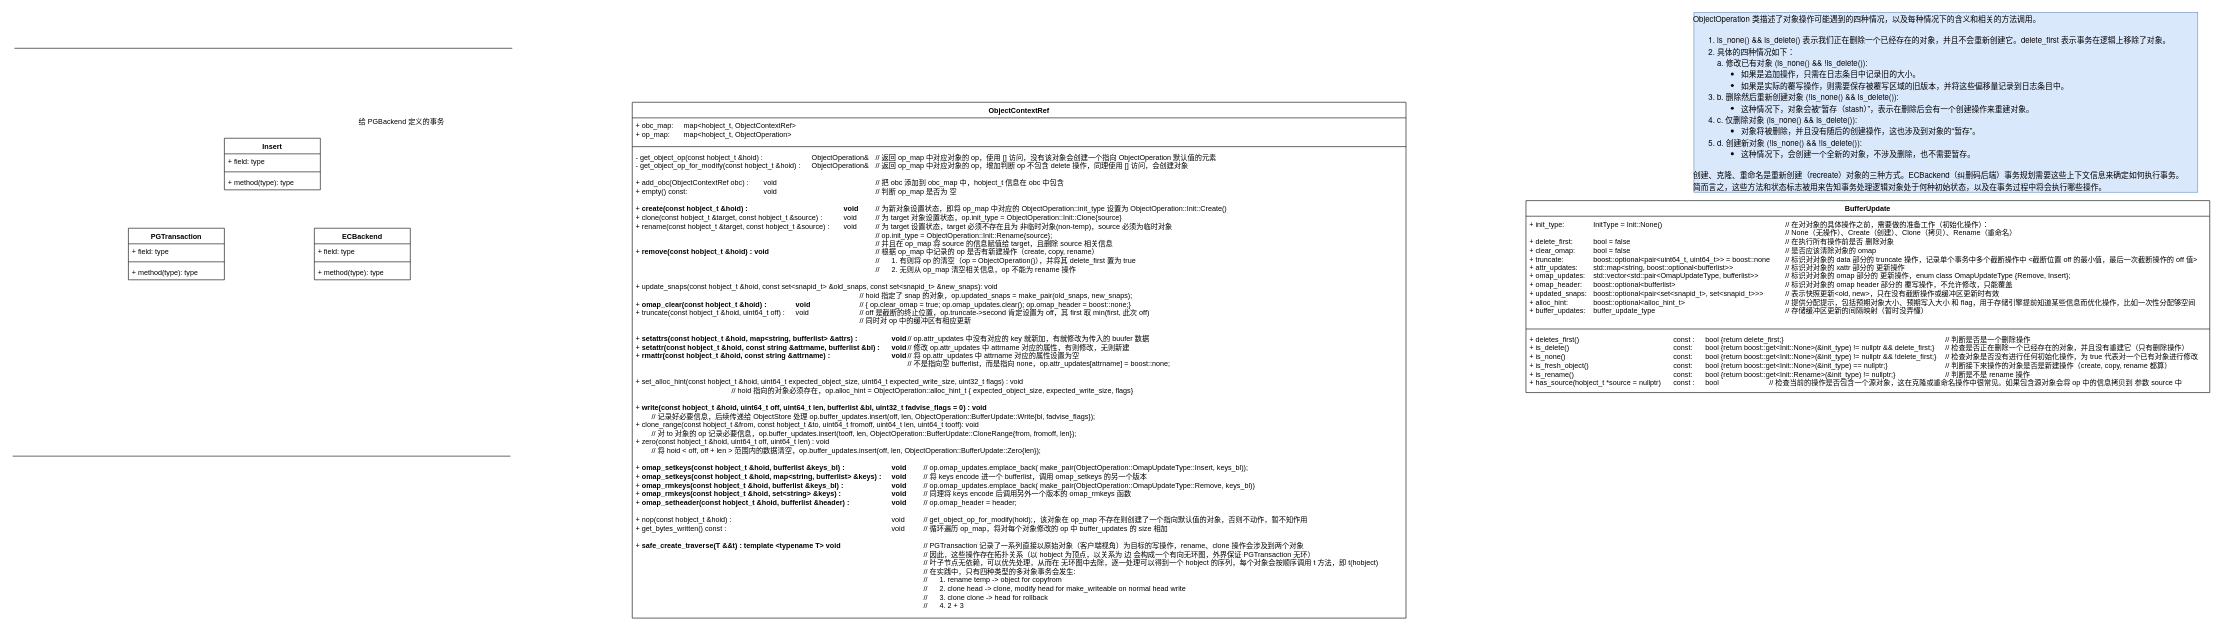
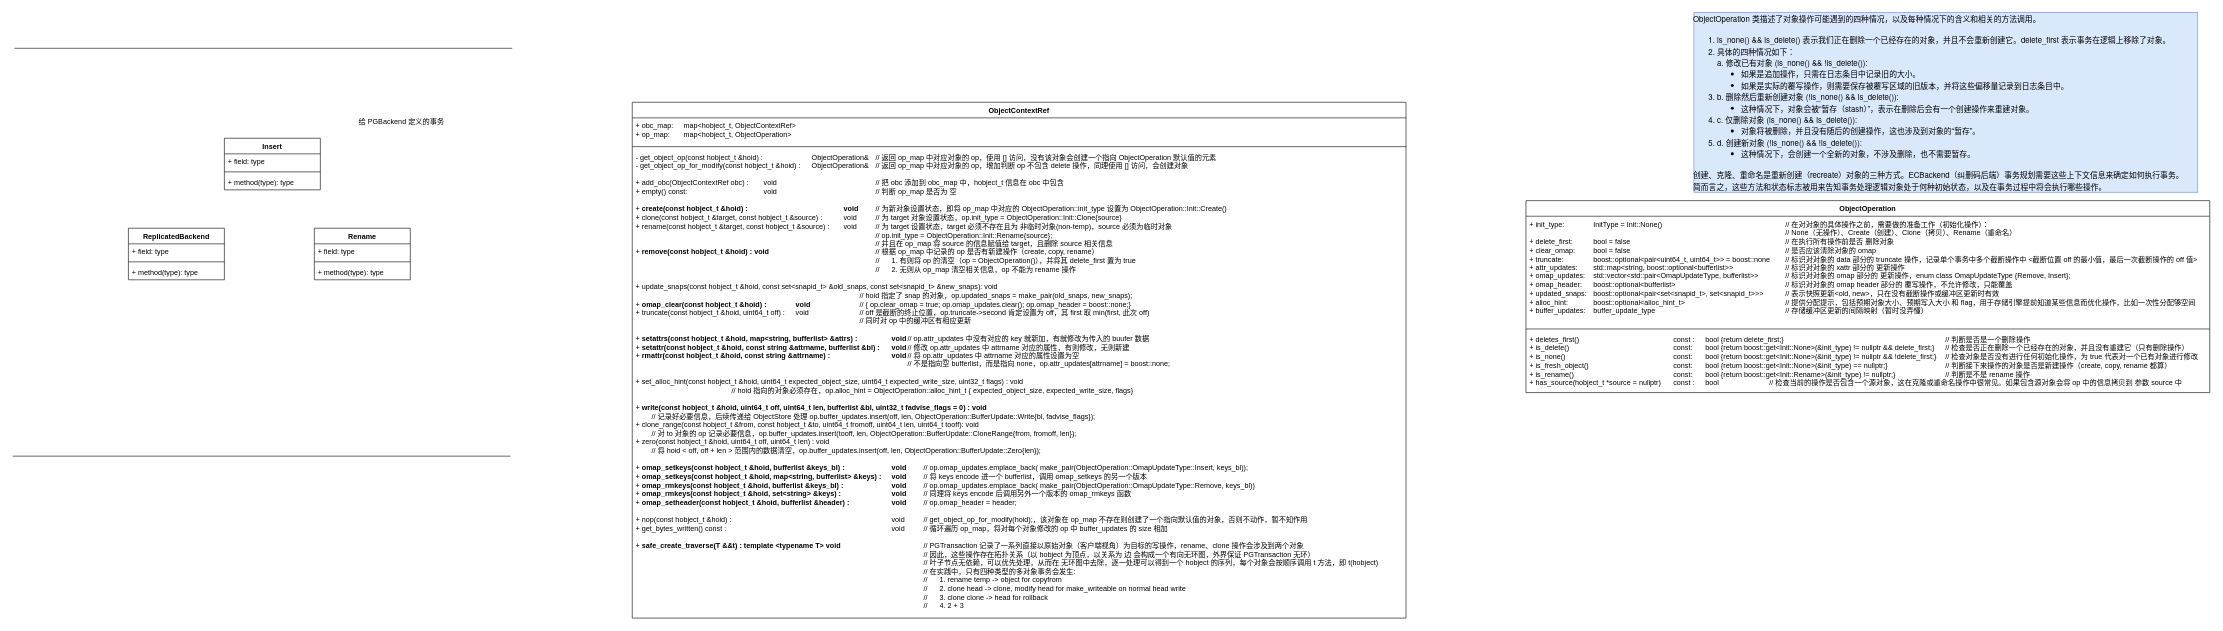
(1868, 209) -> (1868, 209)
(176, 237) -> (176, 237)
(362, 237) -> (362, 237)
